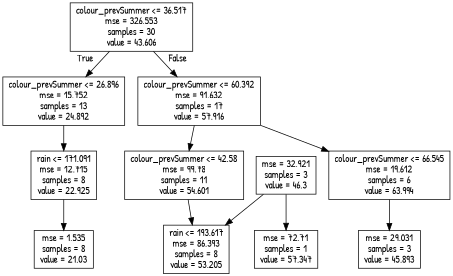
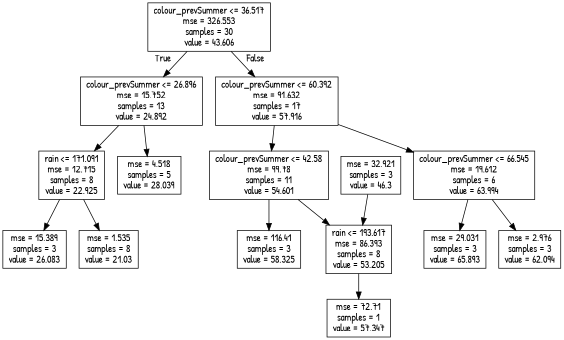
none -> (149, 175)
(286, 209) -> (359, 283)
none -> (35, 249)
none -> (269, 249)
(389, 249) -> (455, 249)
none -> (530, 249)
